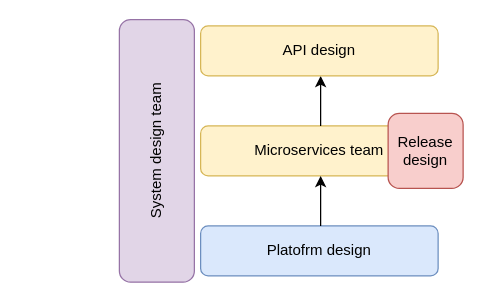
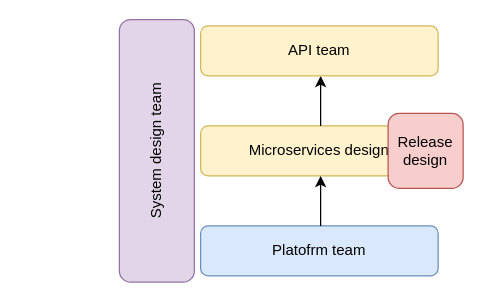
(319, 51) -> (319, 51)
(319, 151) -> (319, 151)
(319, 251) -> (319, 251)
